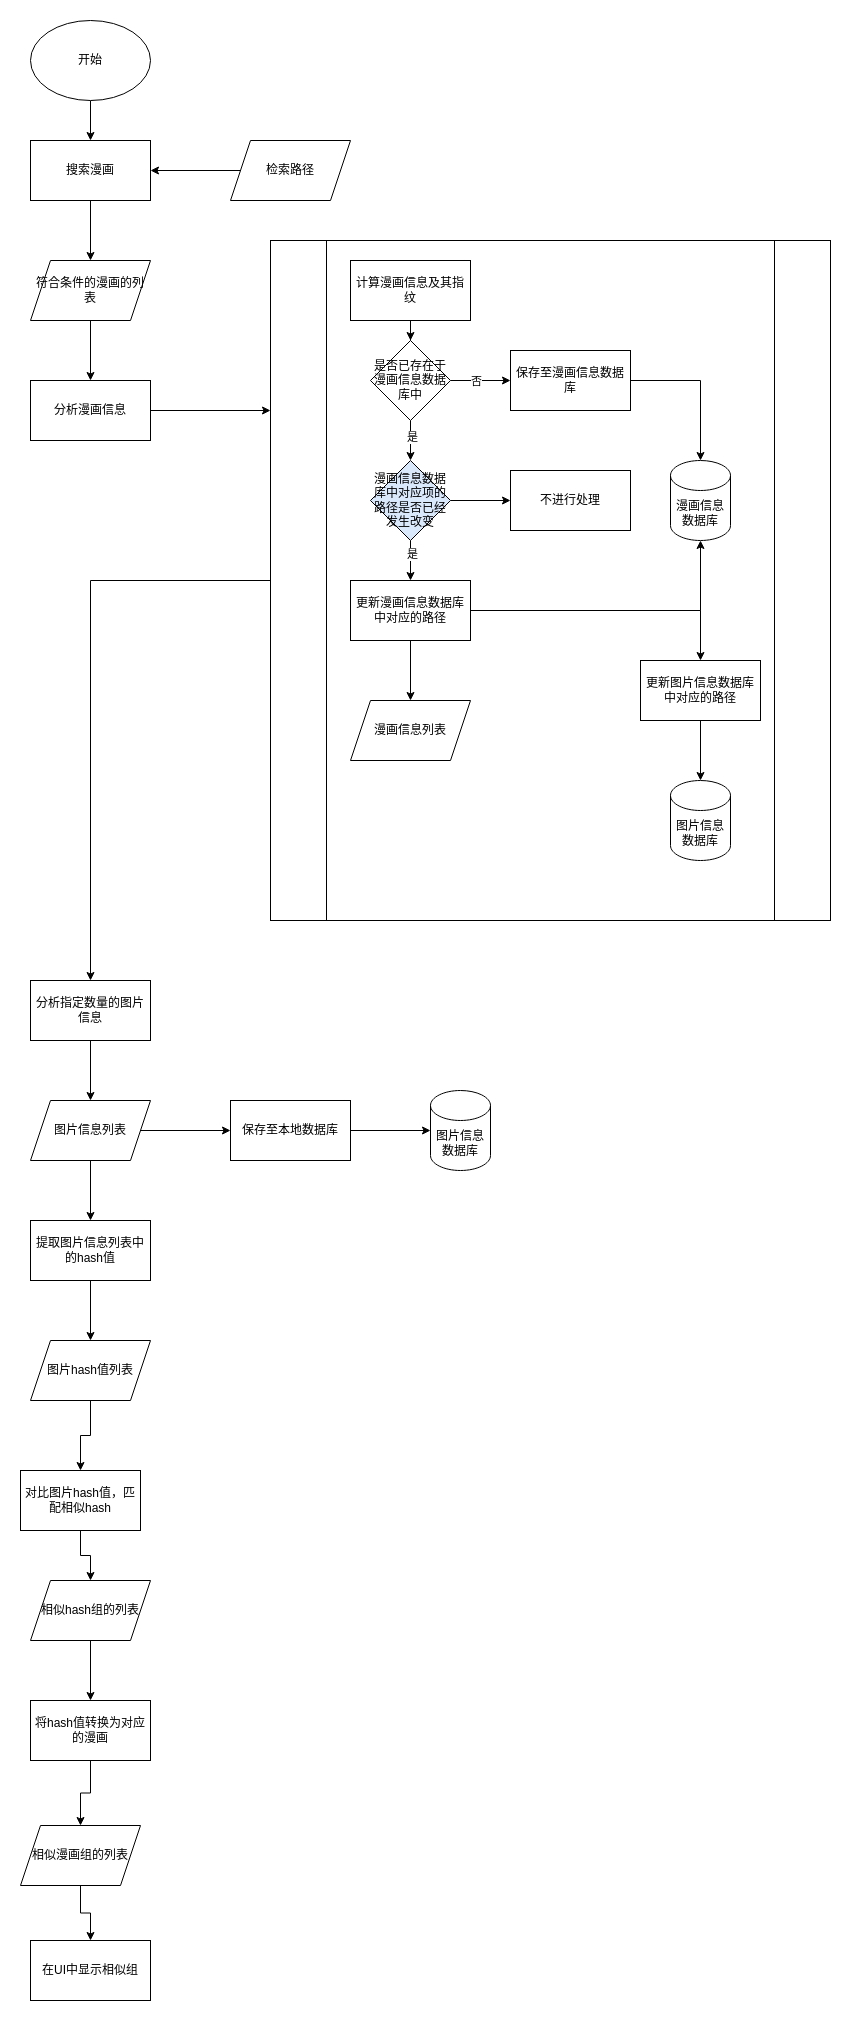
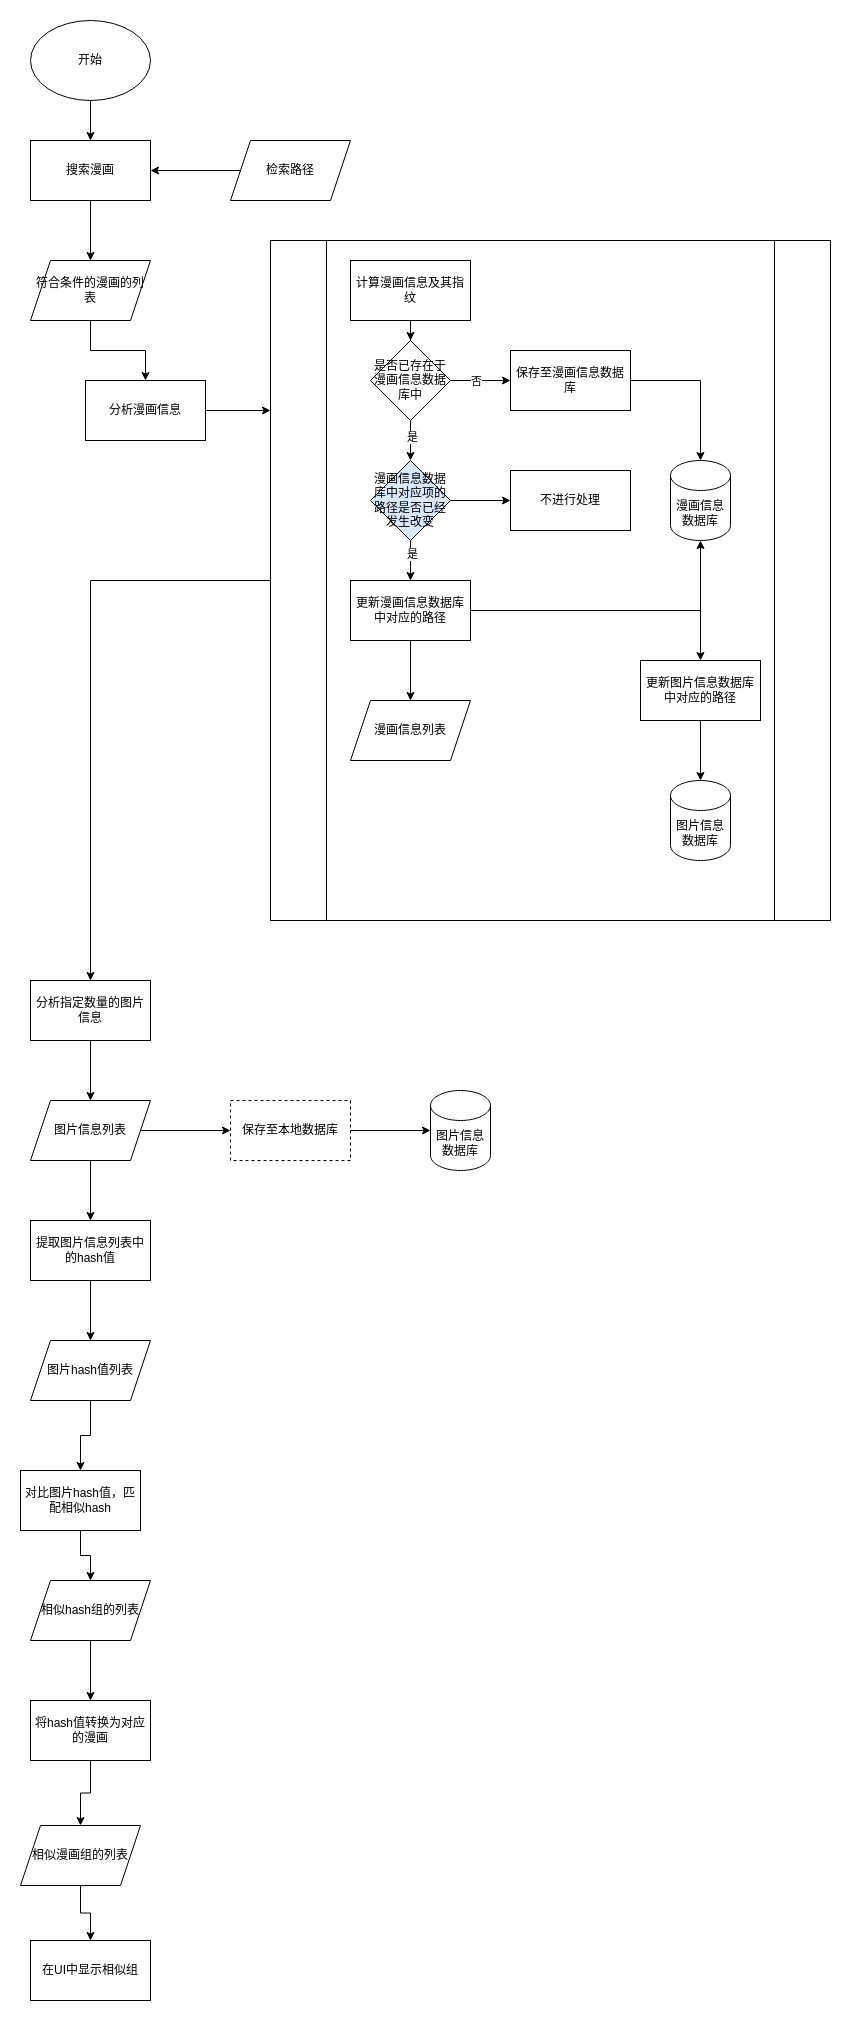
(91, 411) -> (146, 411)
(291, 1131) -> (291, 1131)
